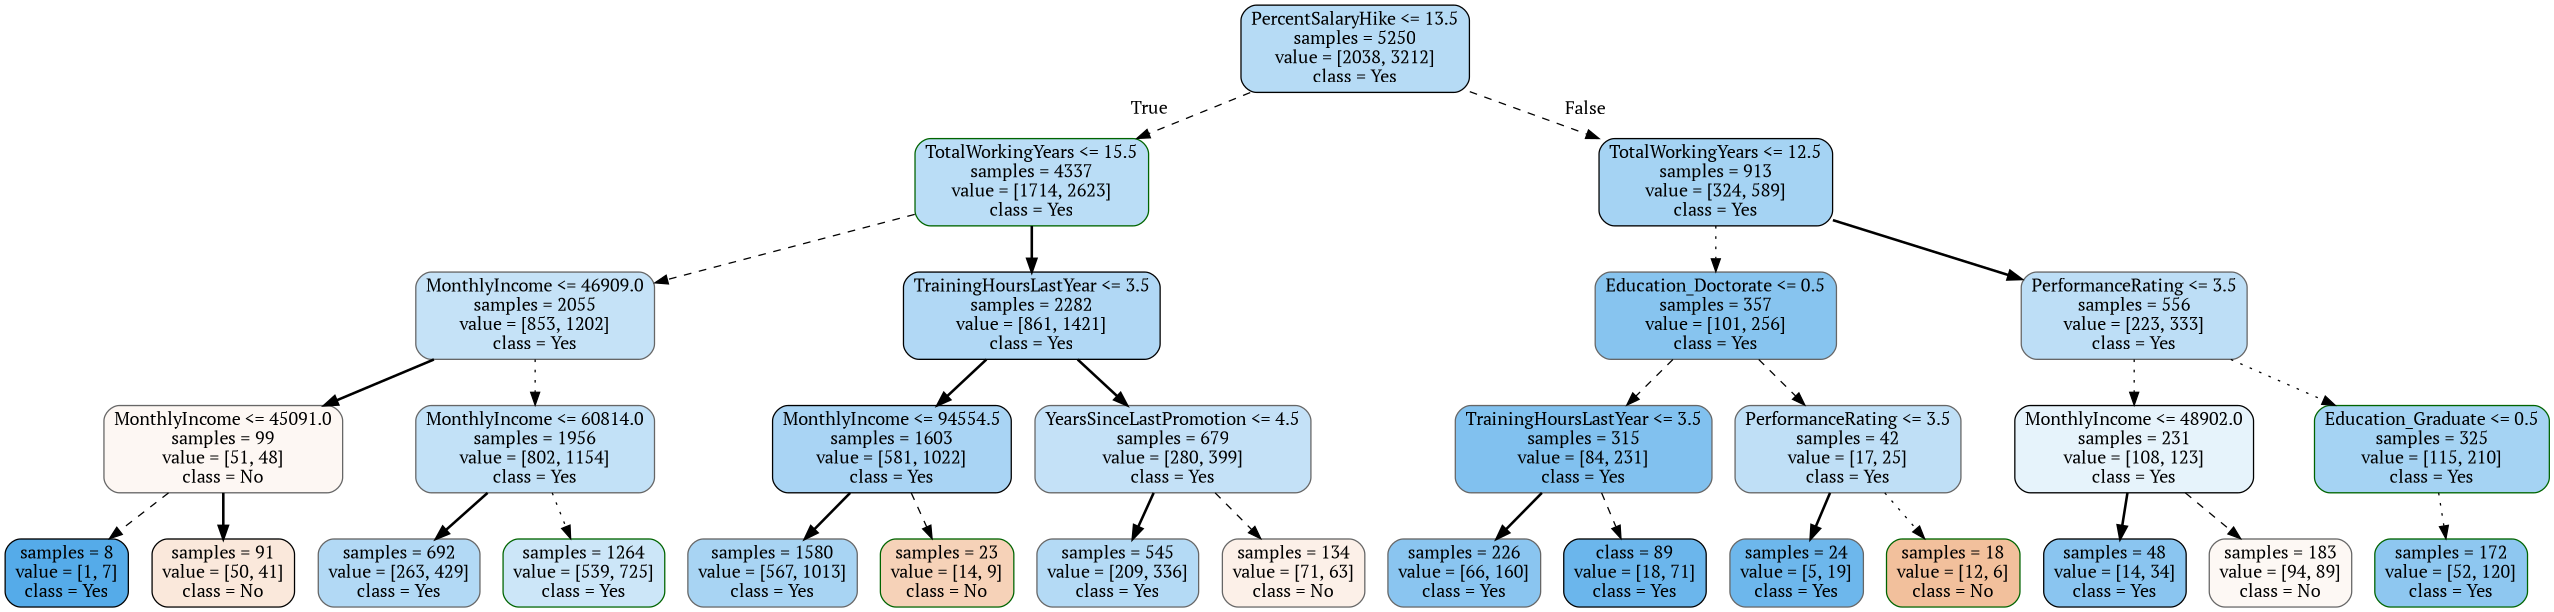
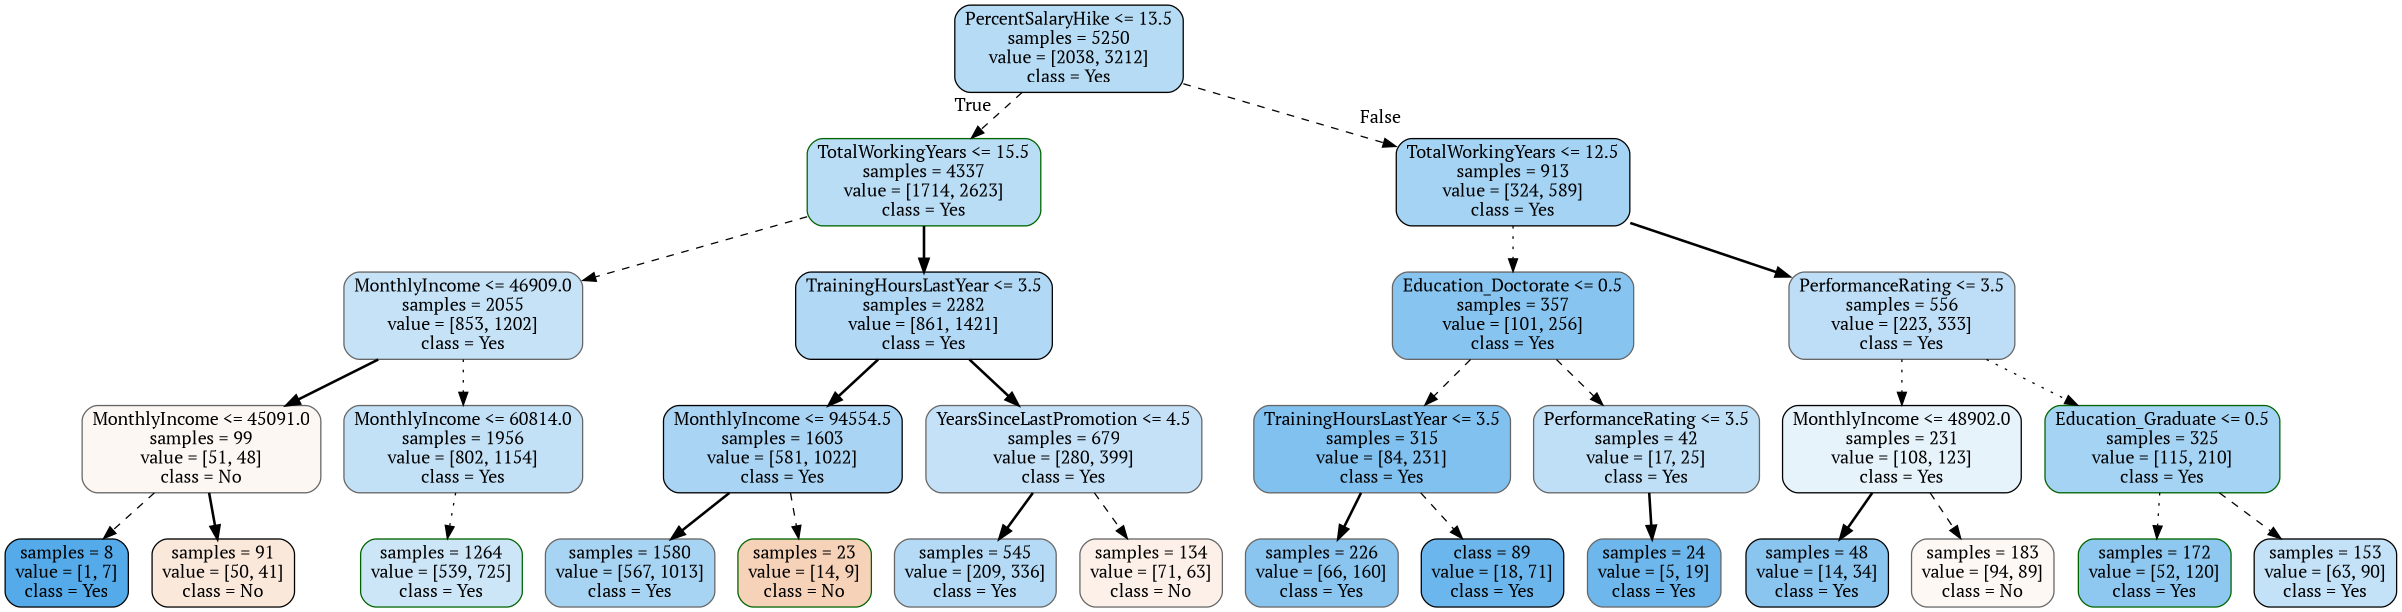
(399, 573) -> none
(1953, 573) -> none
none -> (2325, 573)
